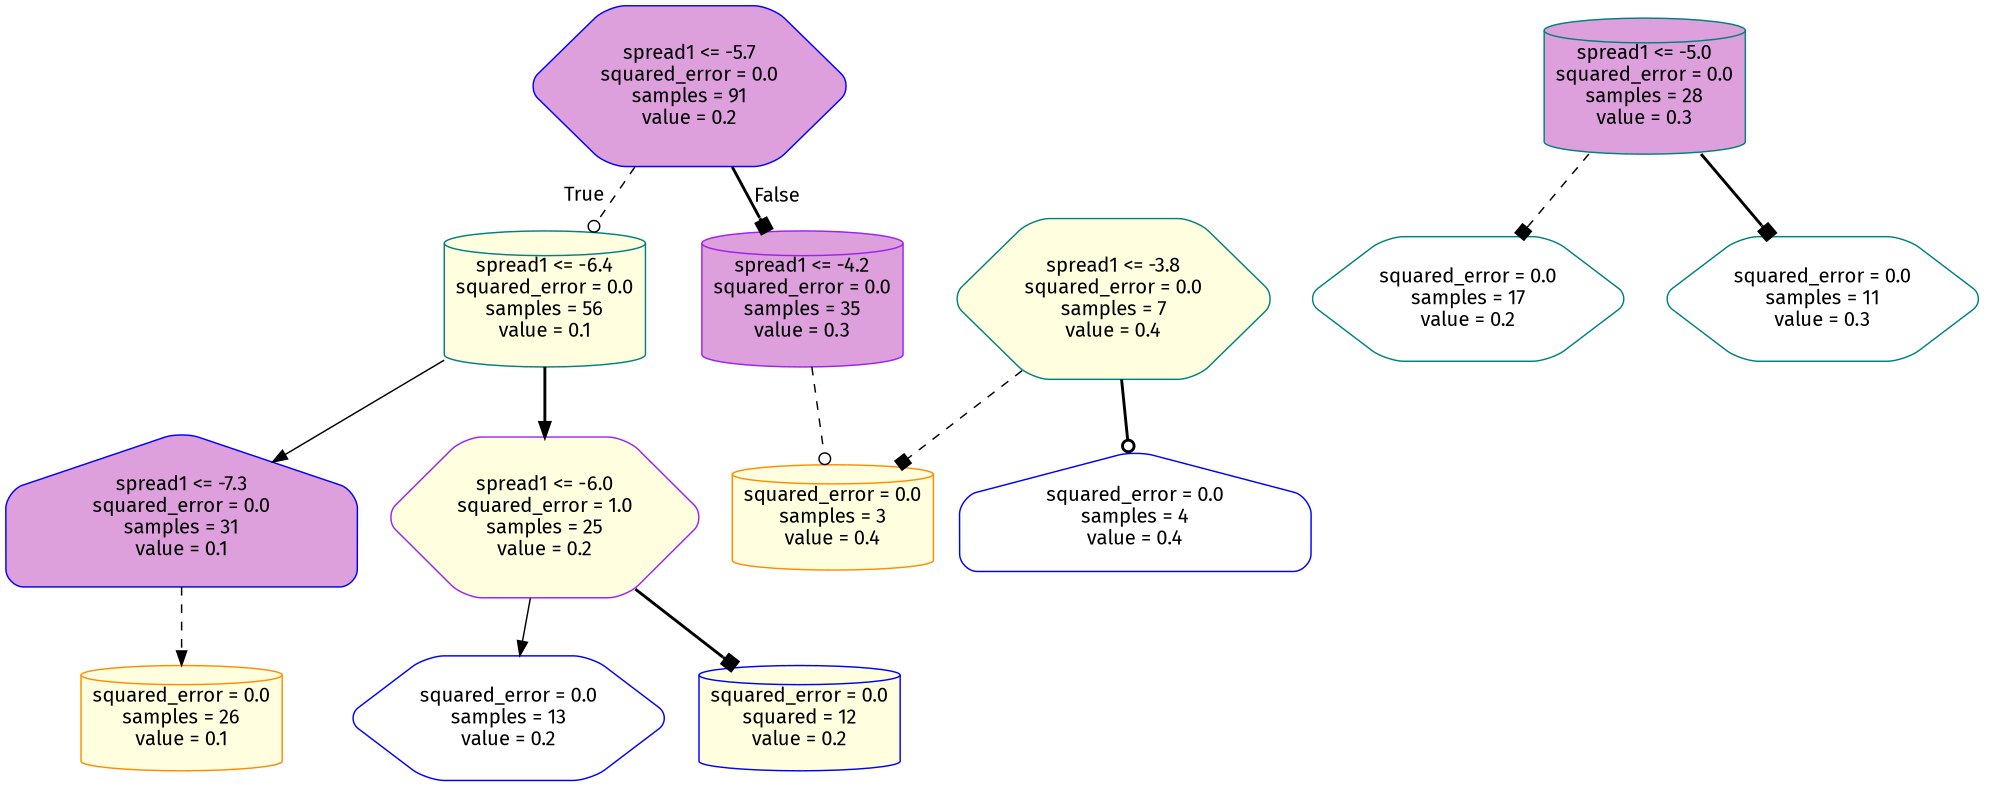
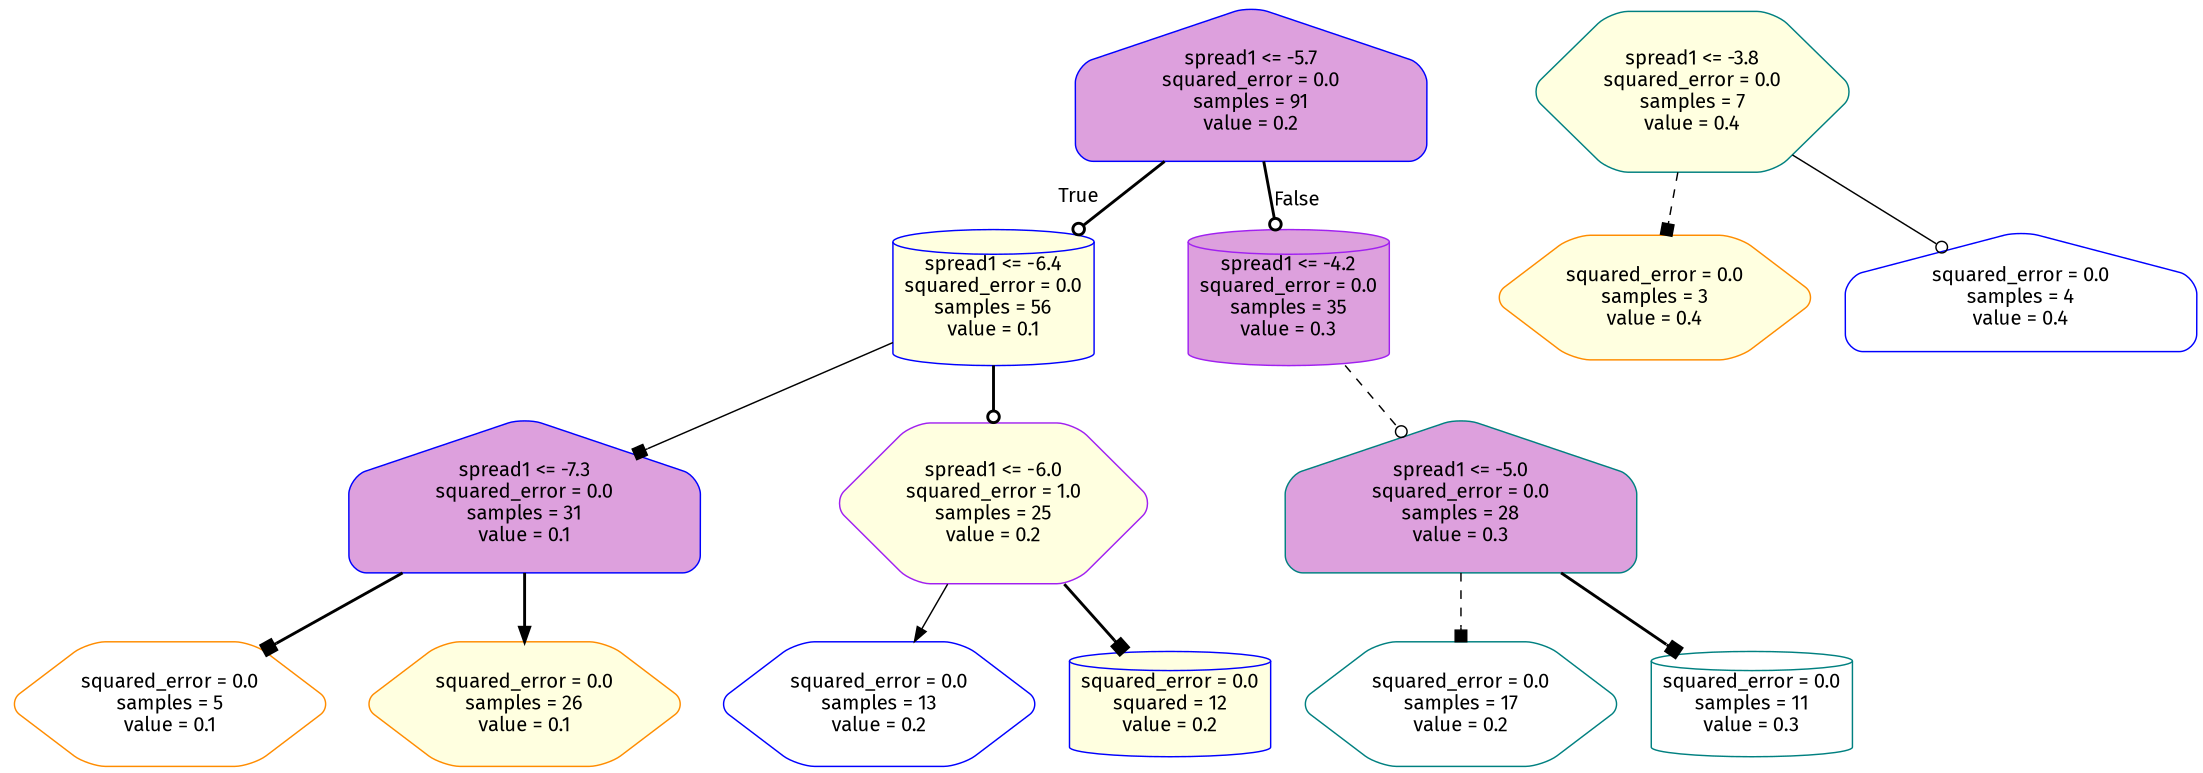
(690, 86) -> (1251, 92)
(1645, 86) -> (1461, 503)
(746, 192) -> (1269, 190)
(616, 194) -> (1124, 193)
(545, 299) -> (994, 298)
(1823, 299) -> (1752, 704)
(545, 394) -> (994, 388)
(365, 407) -> (770, 396)
(818, 410) -> (1371, 396)
(1125, 410) -> (1864, 199)
(833, 517) -> (1655, 298)
(182, 619) -> (525, 600)
none -> (170, 704)
(182, 718) -> (525, 704)
